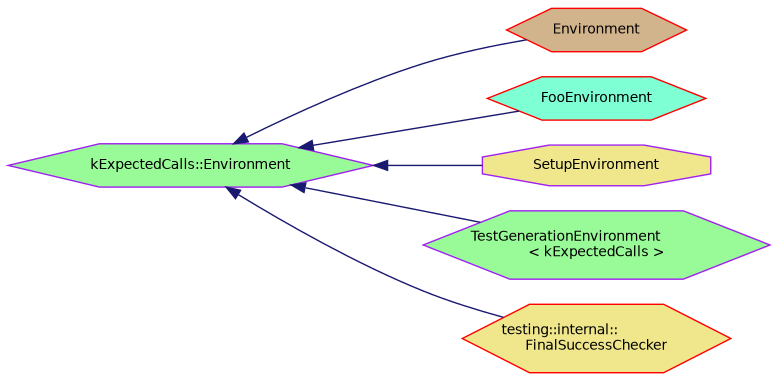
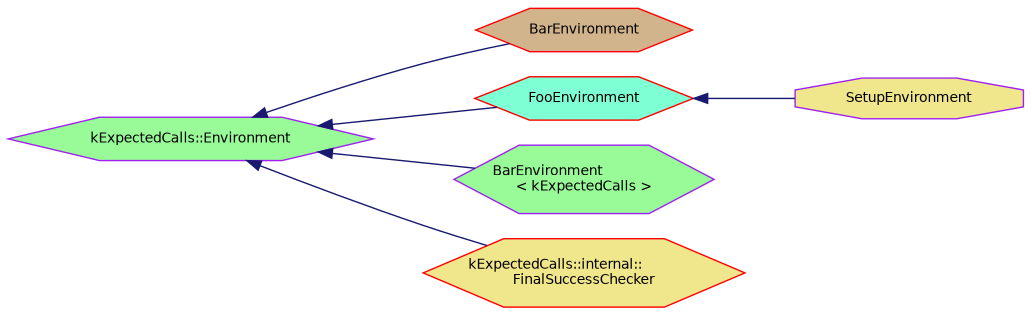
(597, 30) -> (584, 30)
(435, 165) -> (751, 98)
(597, 245) -> (584, 179)
(597, 339) -> (584, 273)
